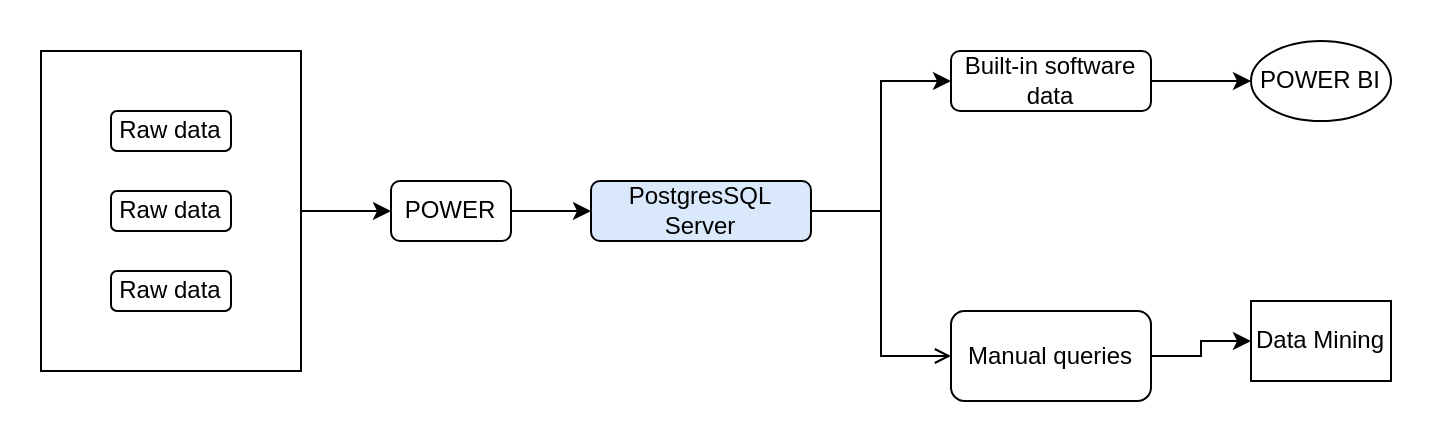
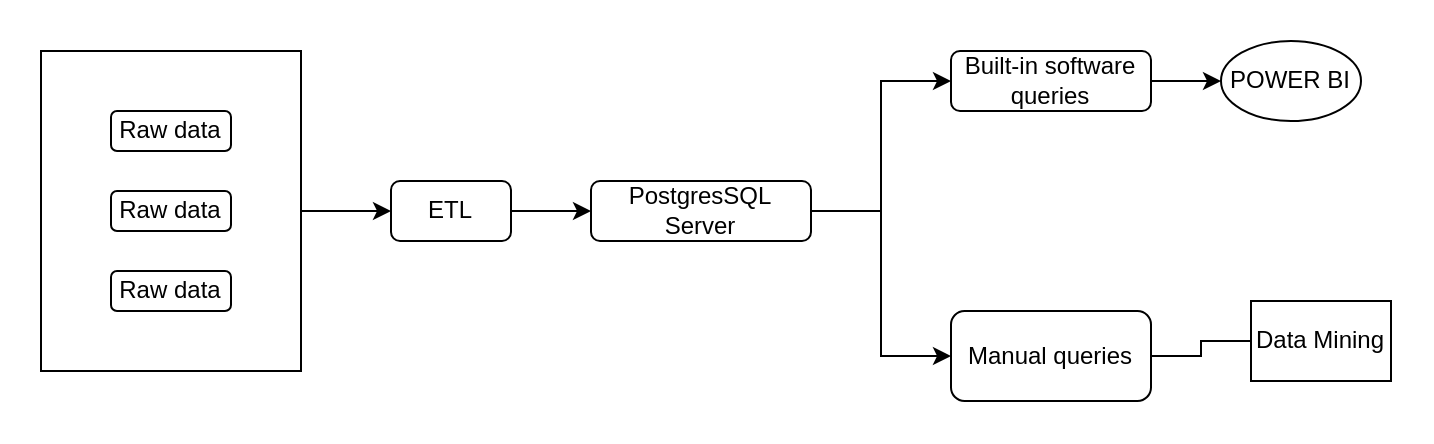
(1051, 81) -> (1051, 81)
(1321, 81) -> (1291, 81)
(451, 211) -> (451, 211)
(701, 211) -> (701, 211)
(1236, 341) -> (1241, 341)
(938, 356) -> (936, 356)
